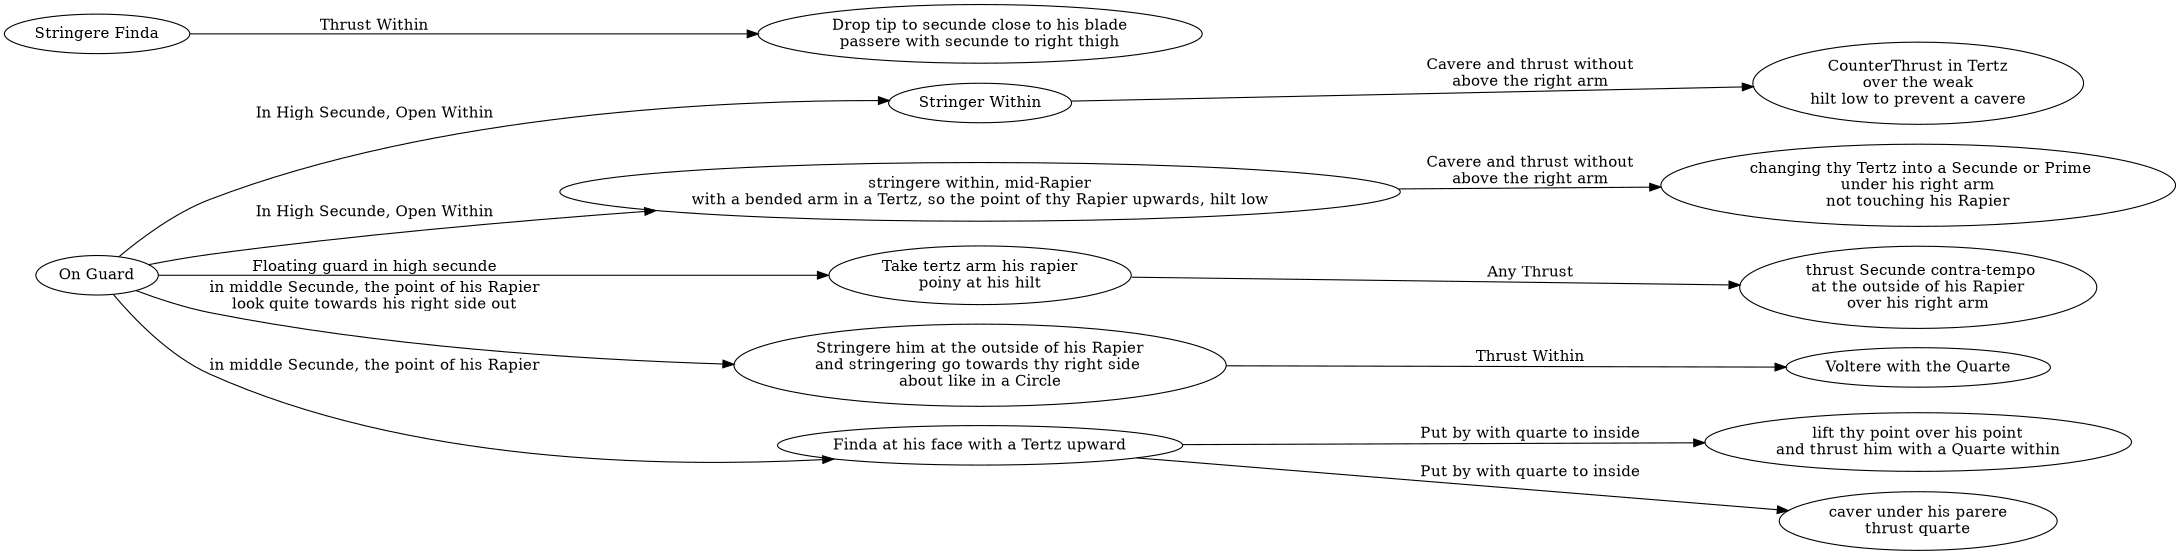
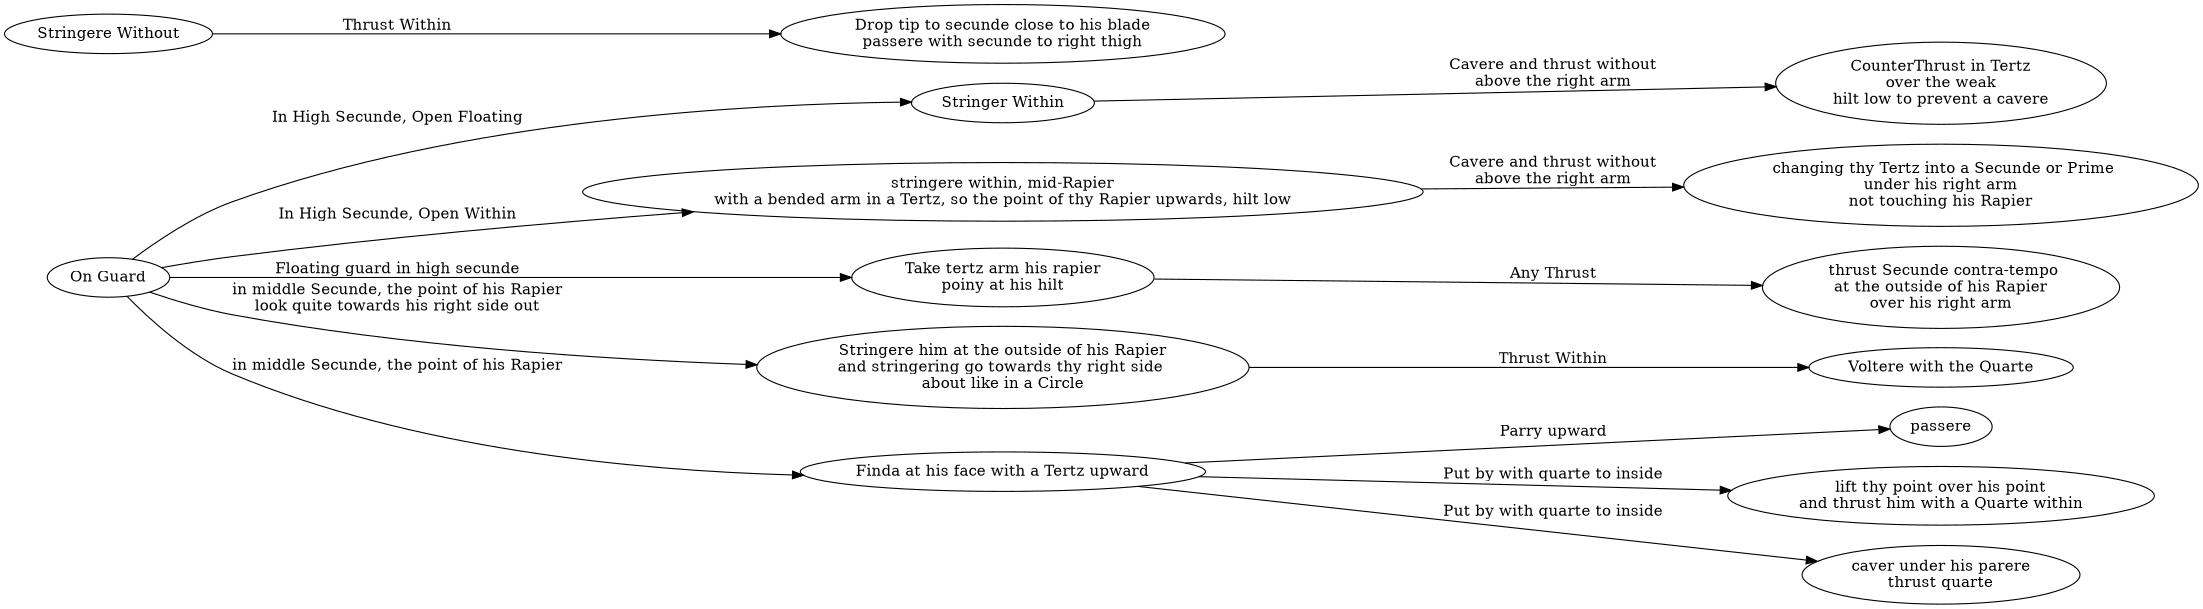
(97, 34) -> (109, 34)
(375, 113) -> (398, 118)
none -> (1941, 427)
